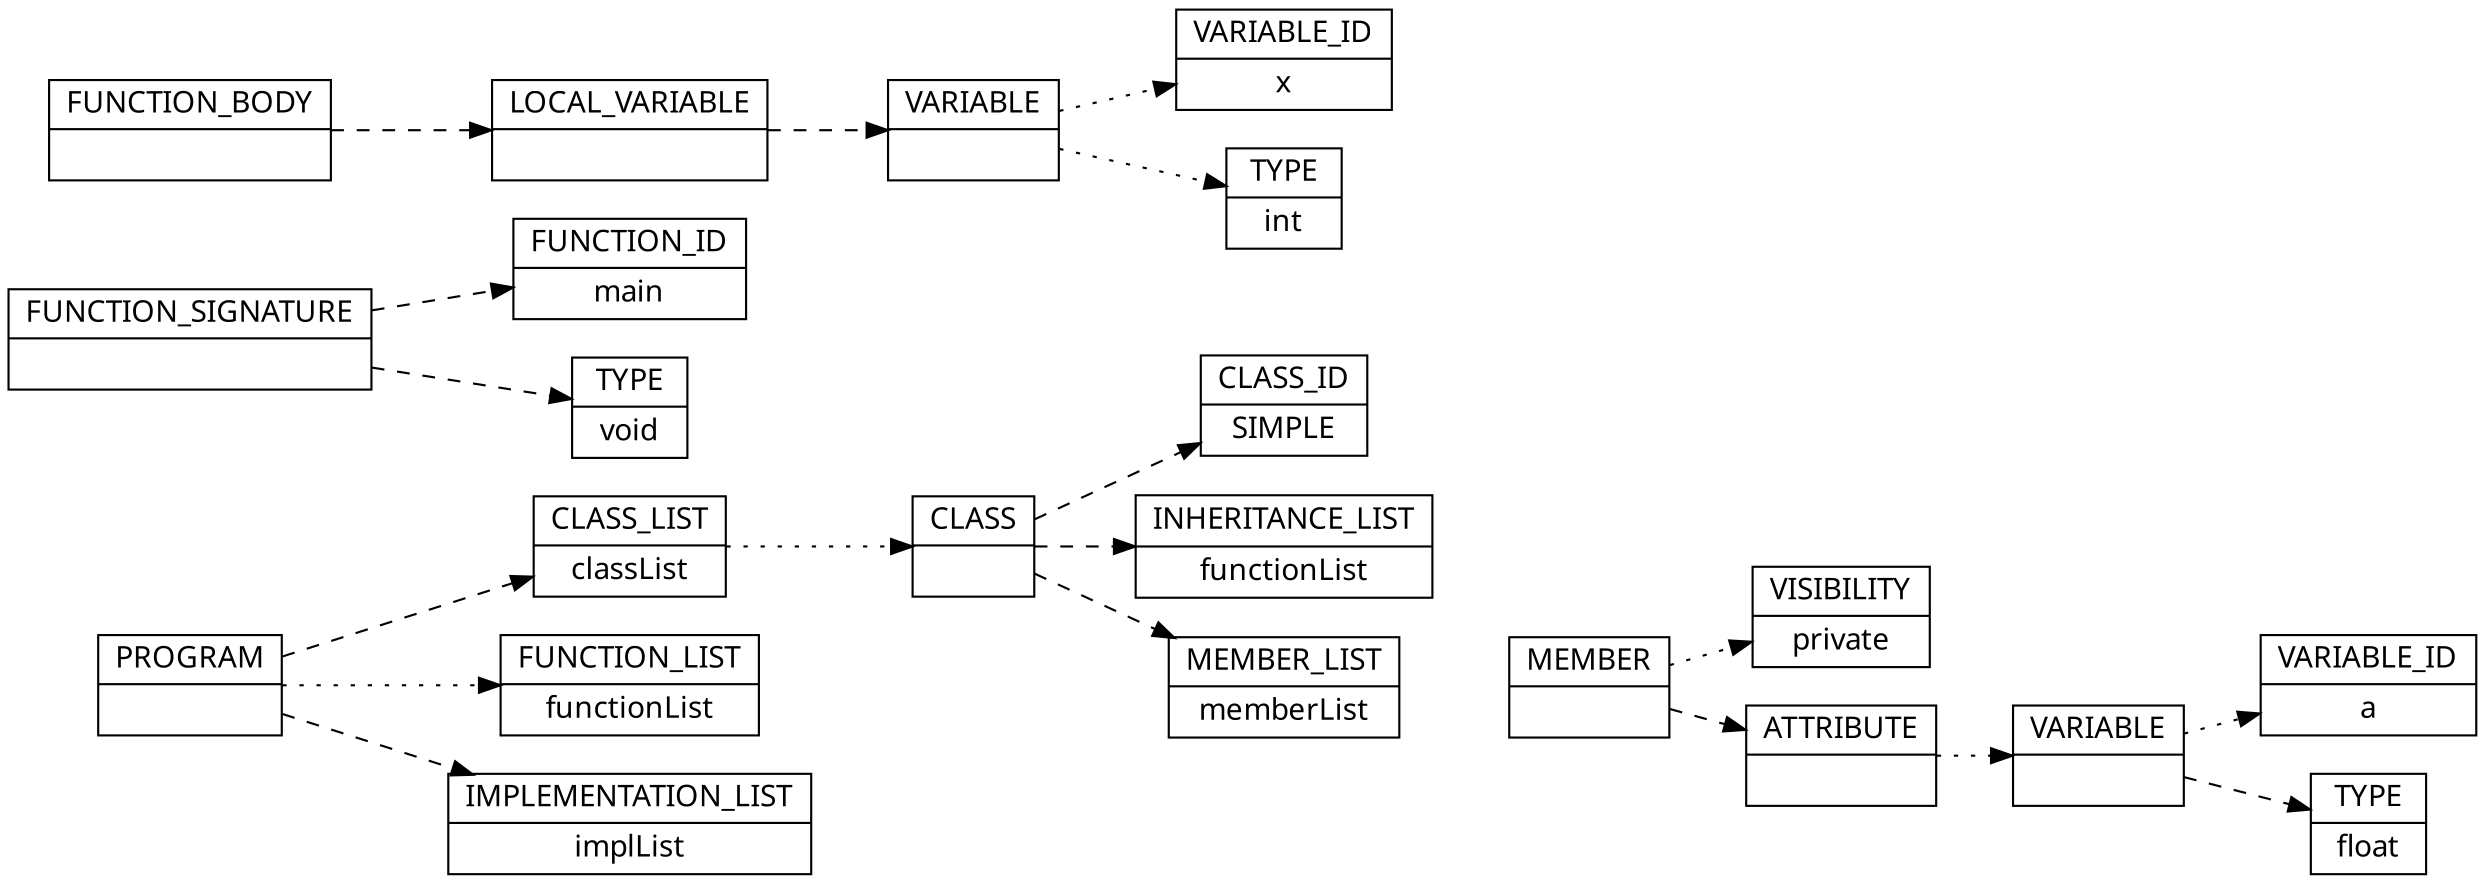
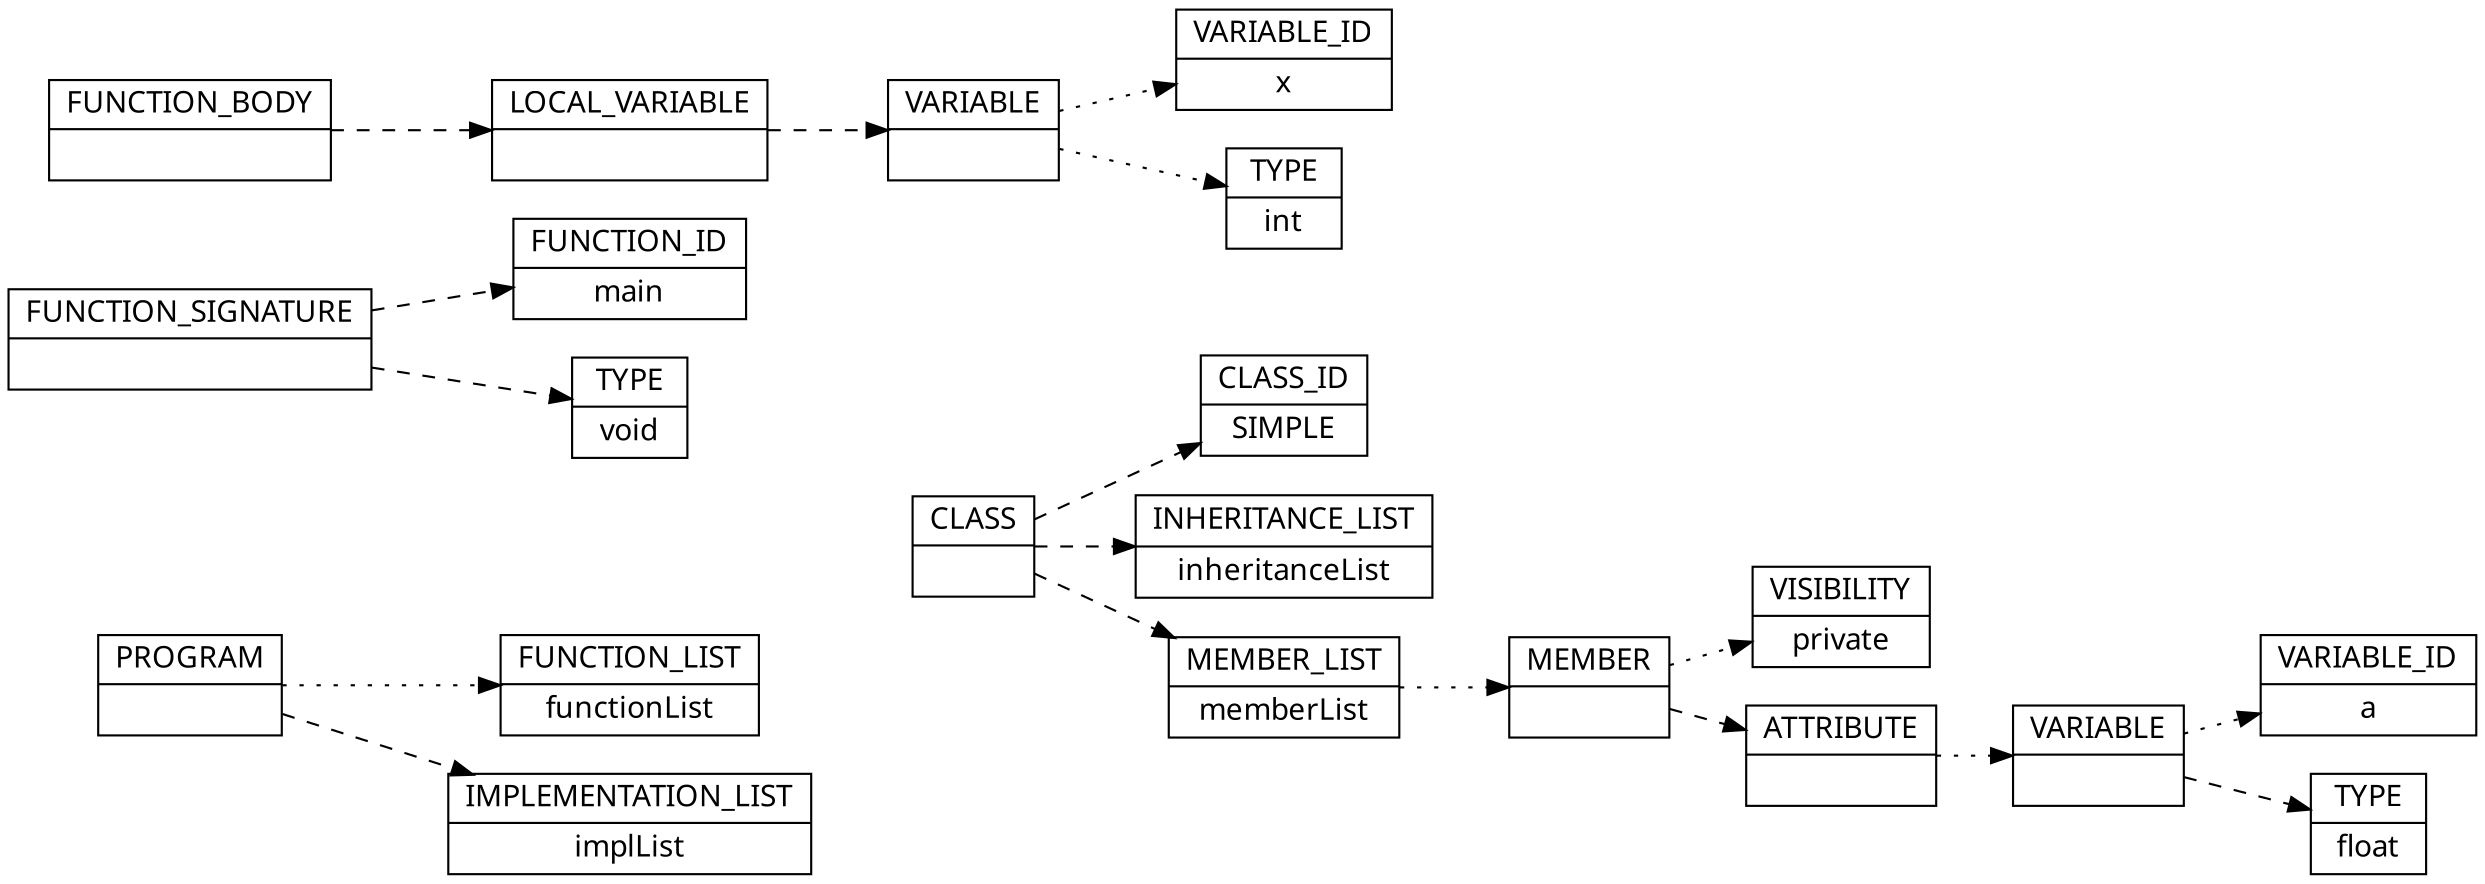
(630, 546) -> none
(1284, 571) -> (1284, 571)
none -> (1444, 687)
